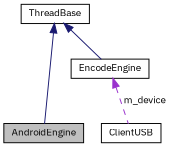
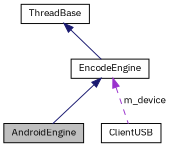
(49, 78) -> (73, 104)
